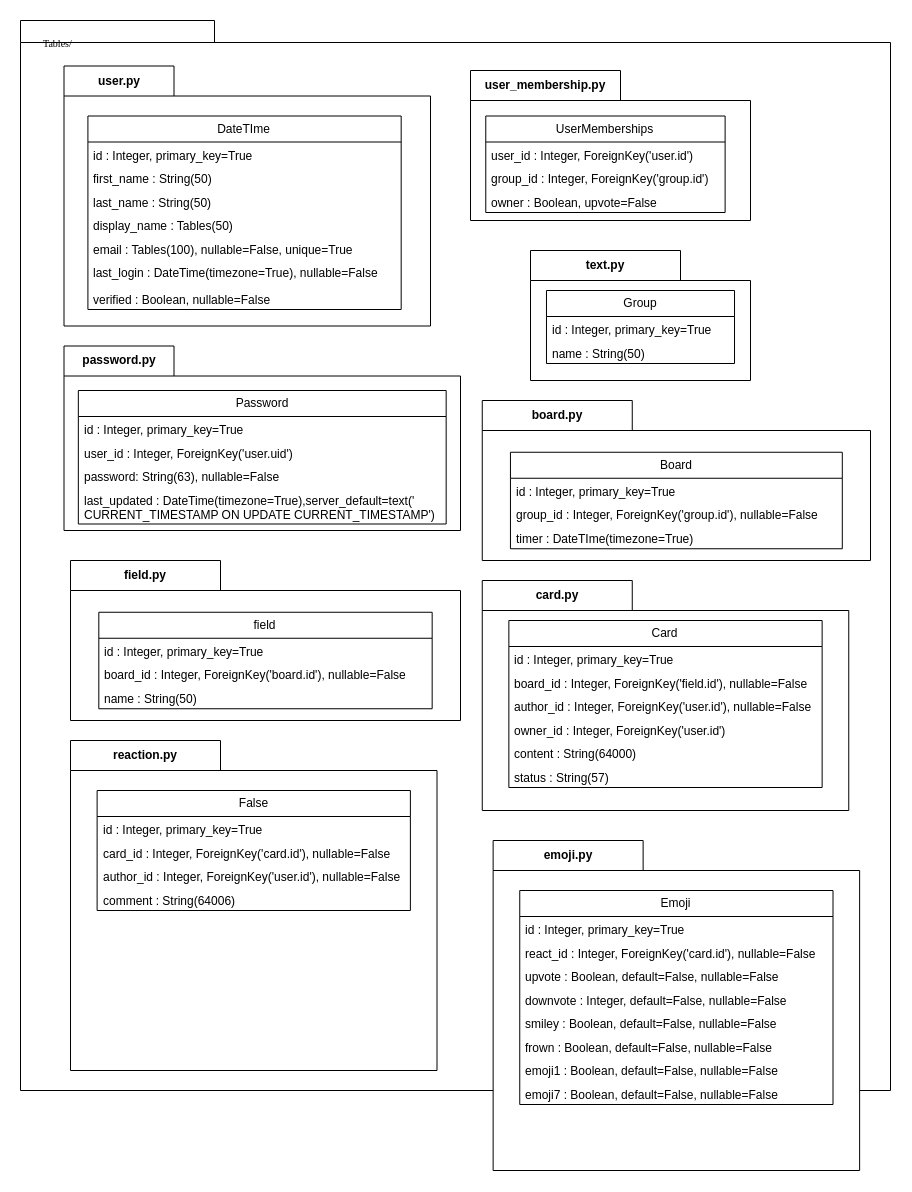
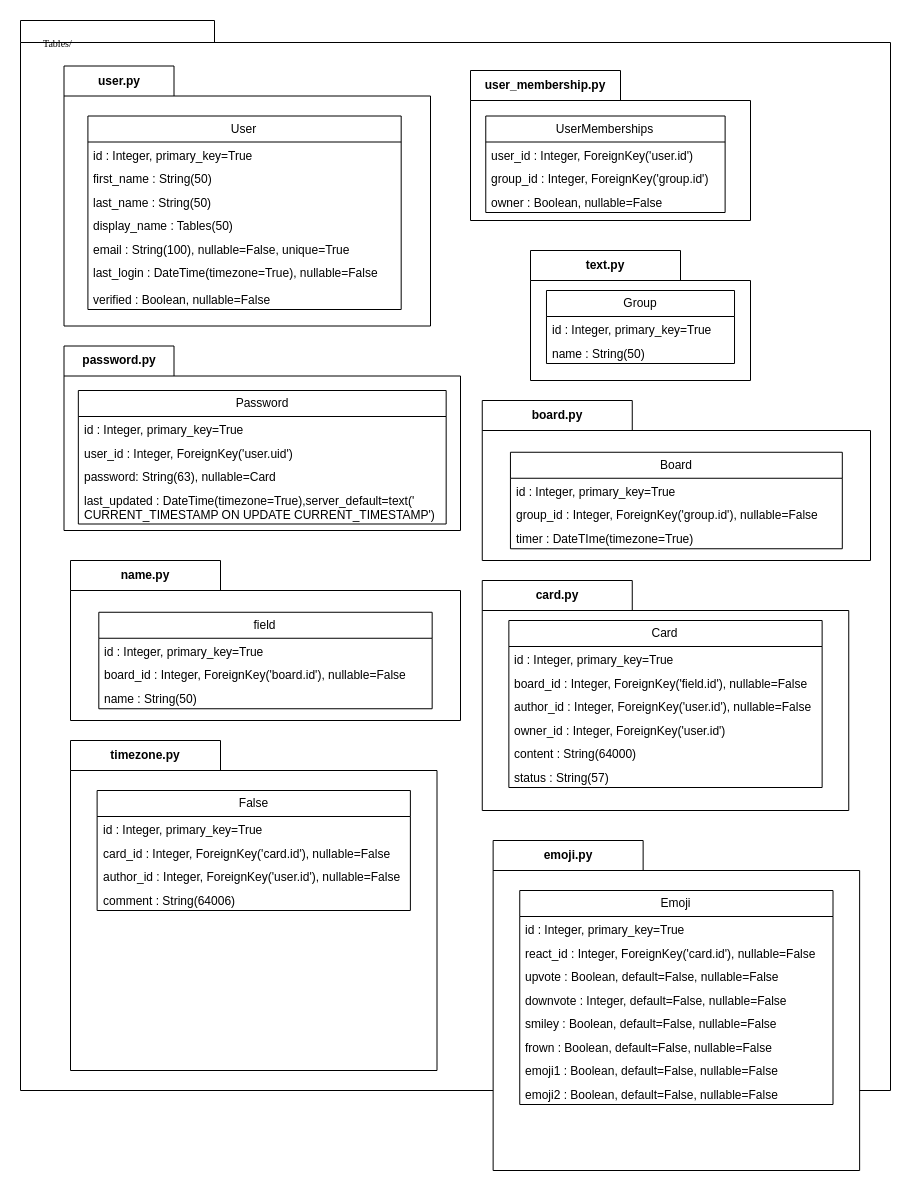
(244, 130) -> (244, 130)
(578, 204) -> (580, 204)
(231, 251) -> (231, 251)
(191, 478) -> (190, 478)
(146, 576) -> (146, 576)
(146, 756) -> (146, 756)
(660, 1096) -> (660, 1096)
